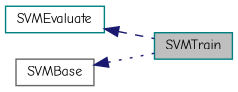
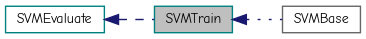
(131, 58) -> (264, 19)
